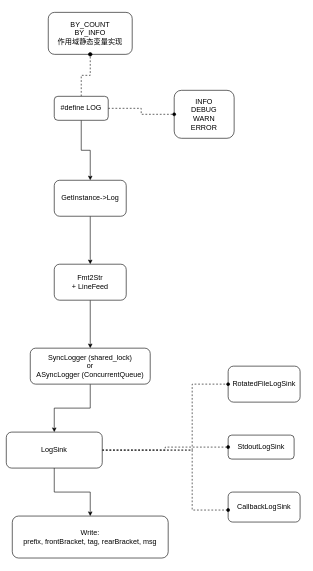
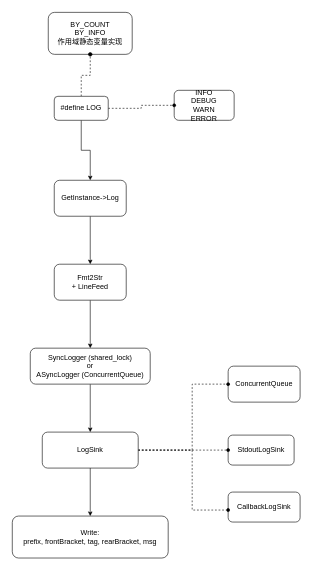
(204, 114) -> (204, 105)
(264, 384) -> (264, 384)
(261, 447) -> (261, 450)
(54, 450) -> (90, 450)
